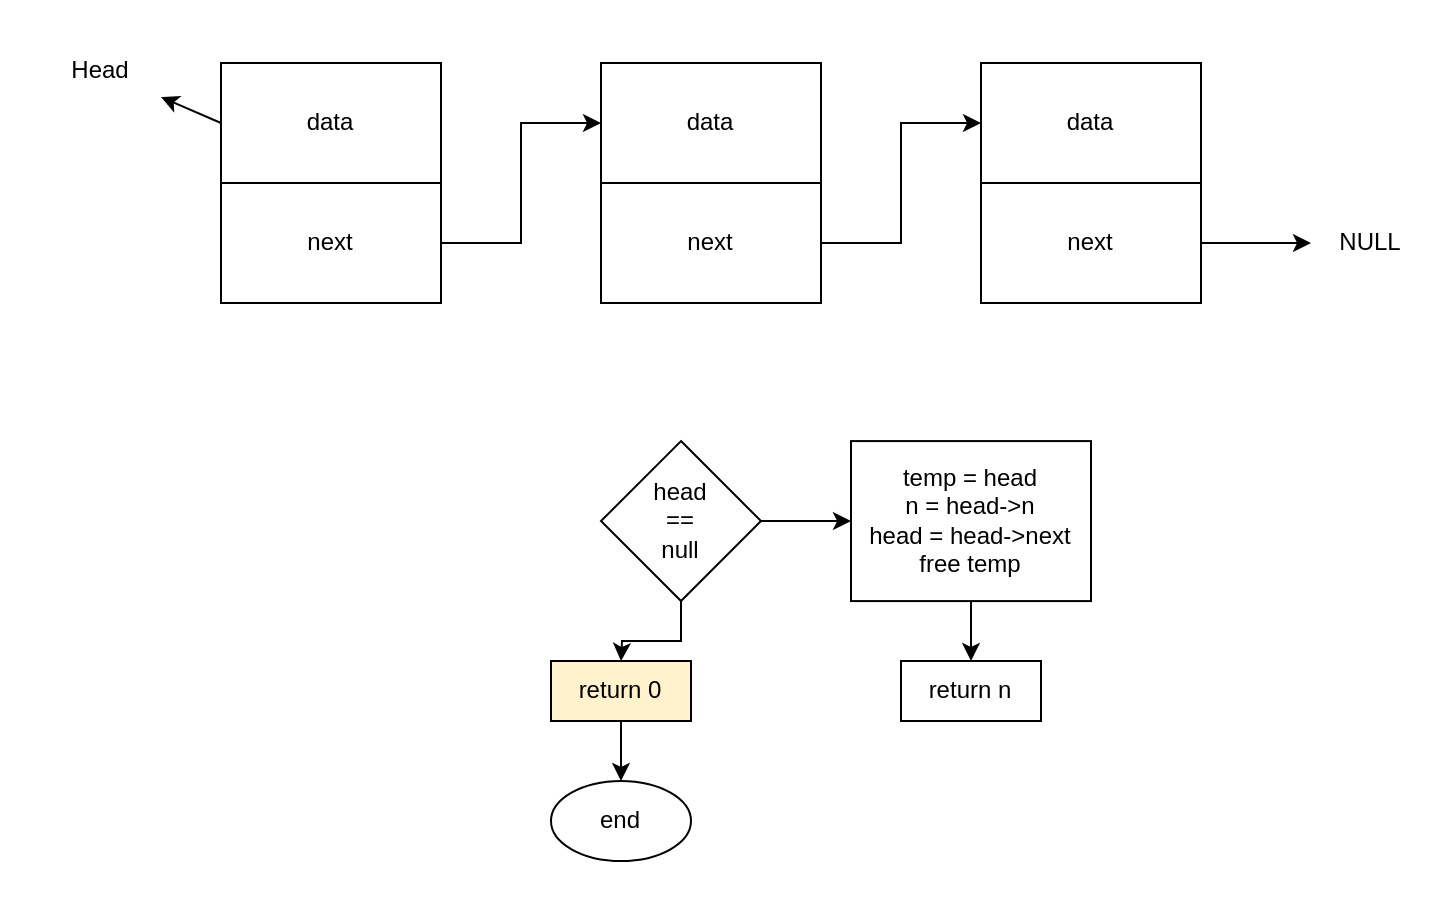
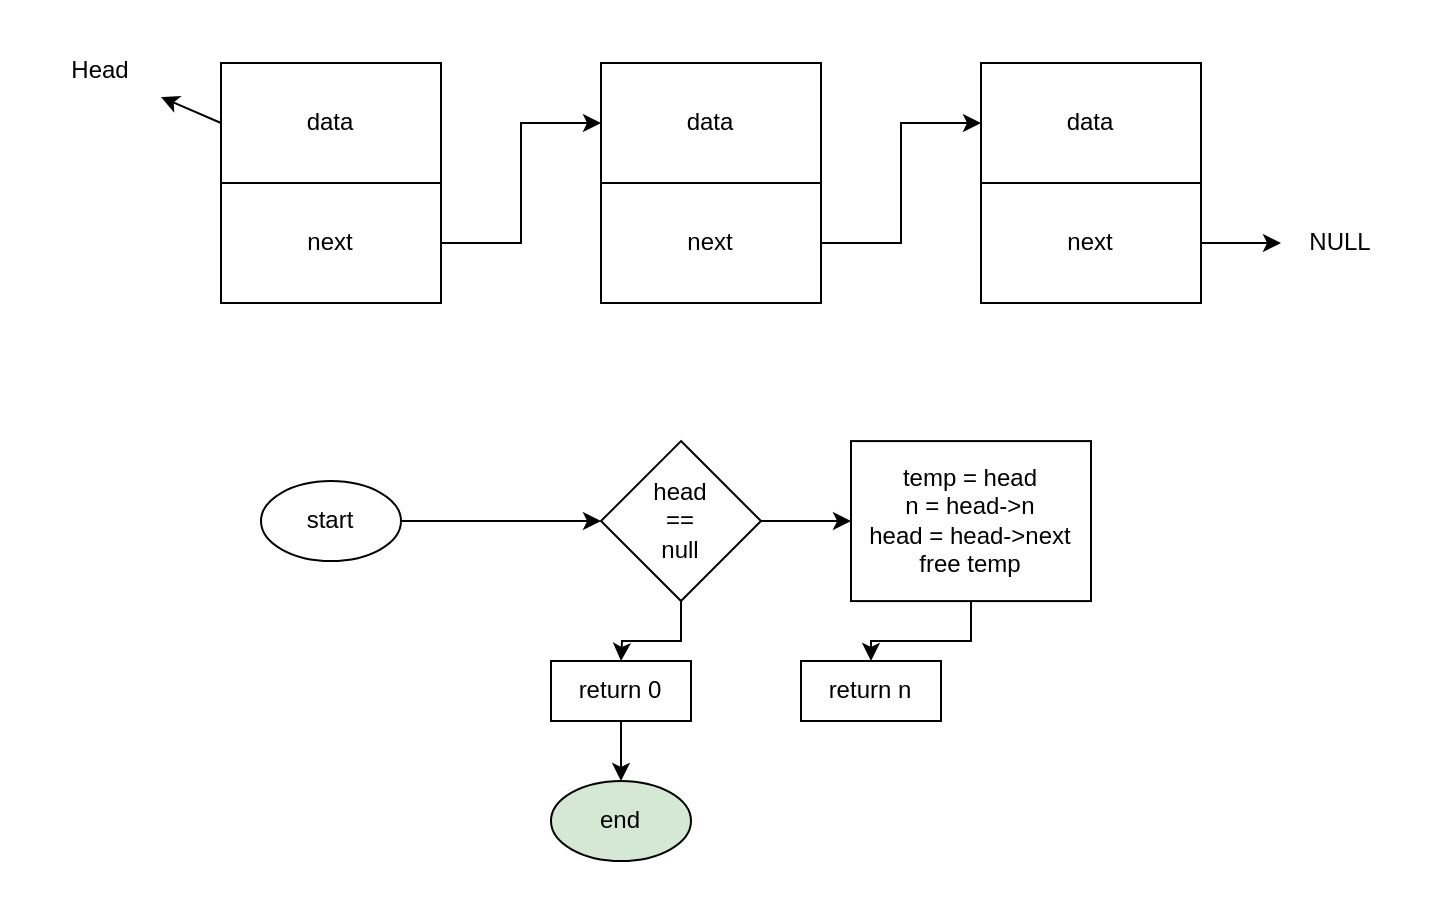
(1371, 243) -> (1341, 243)
none -> (331, 521)
none -> (494, 521)
(621, 691) -> (621, 691)
(971, 691) -> (871, 691)
(621, 821) -> (621, 821)
